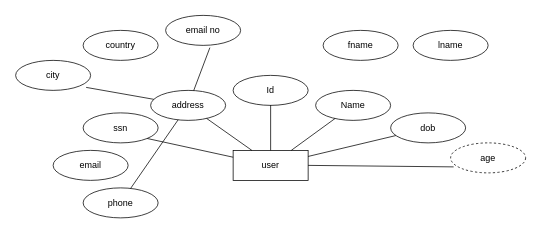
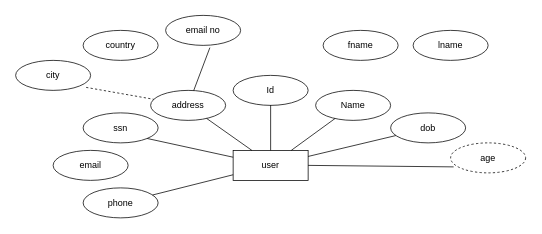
(119, 93) -> (119, 93)
(154, 155) -> (192, 185)
